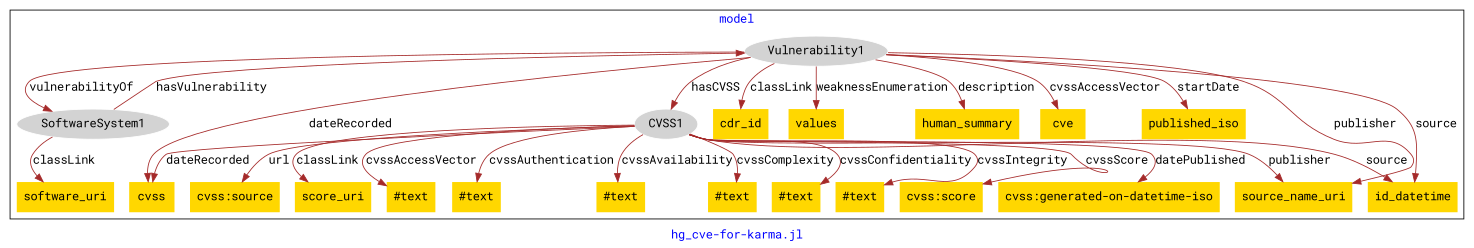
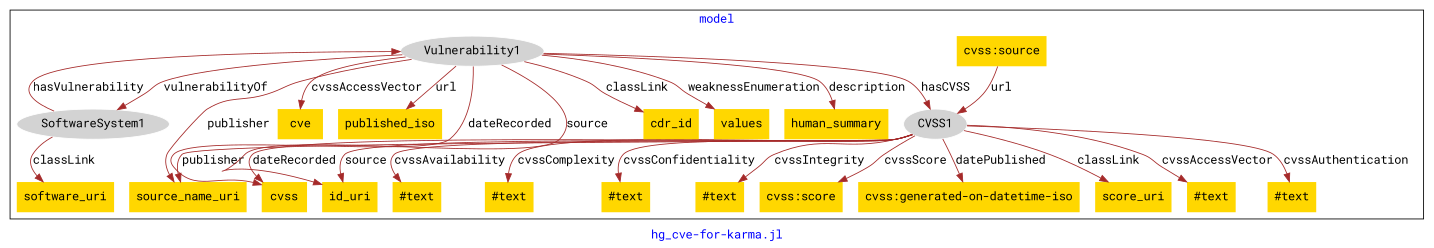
(1208, 88) -> (446, 88)
(436, 134) -> (986, 91)
(1413, 197) -> (350, 197)
